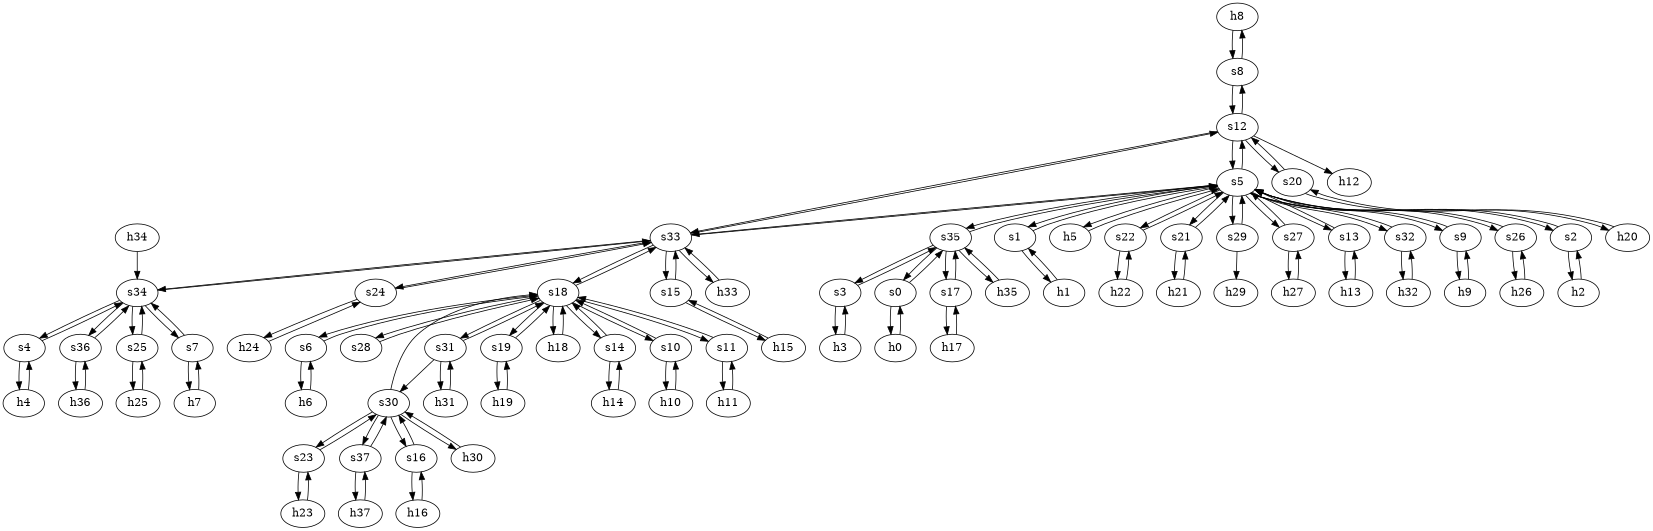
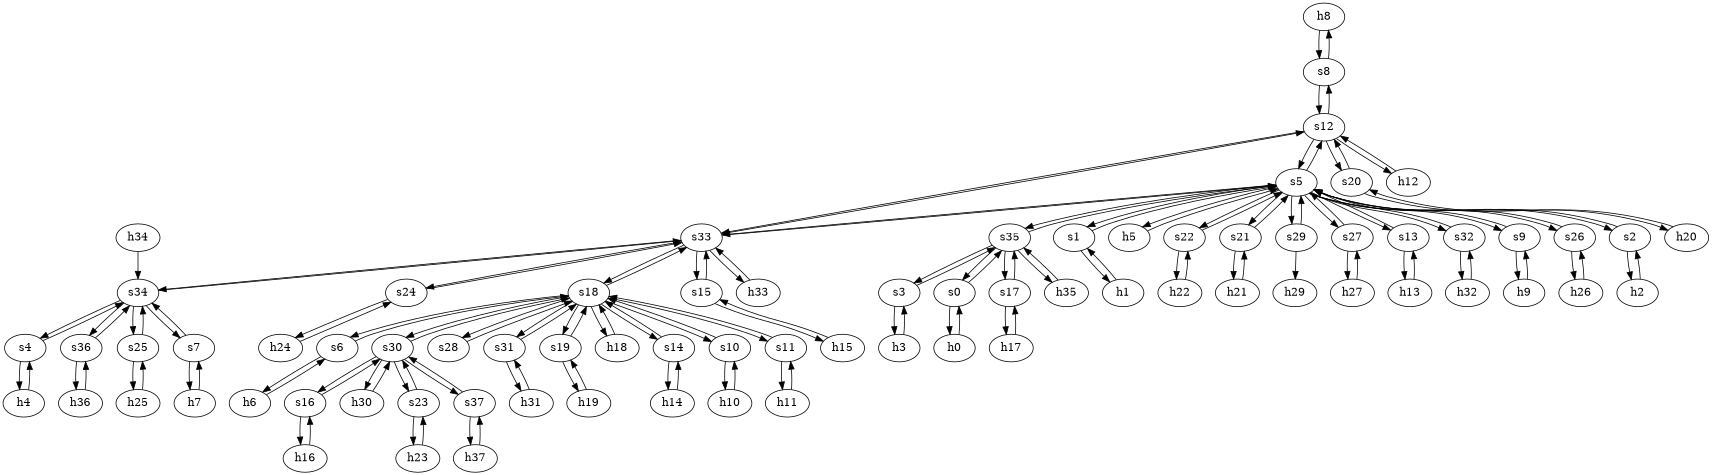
none -> (1372, 155)
(420, 373) -> (490, 313)
